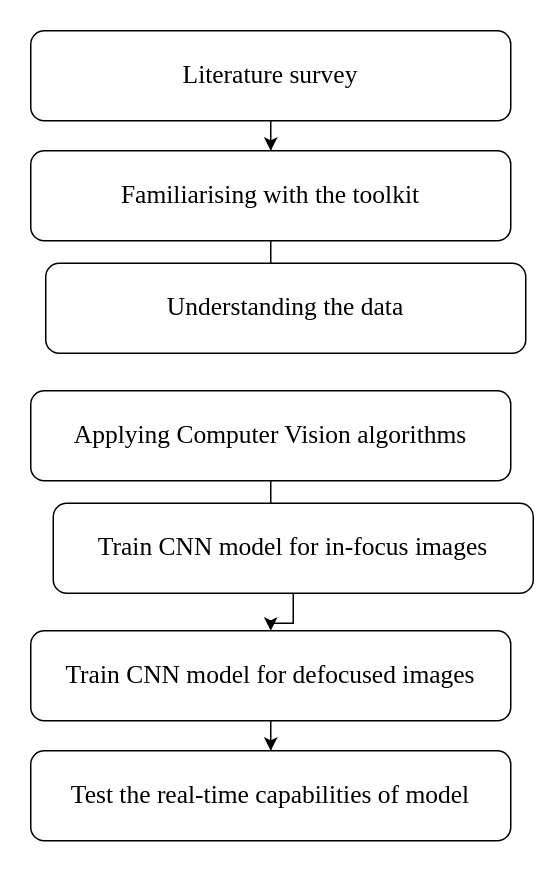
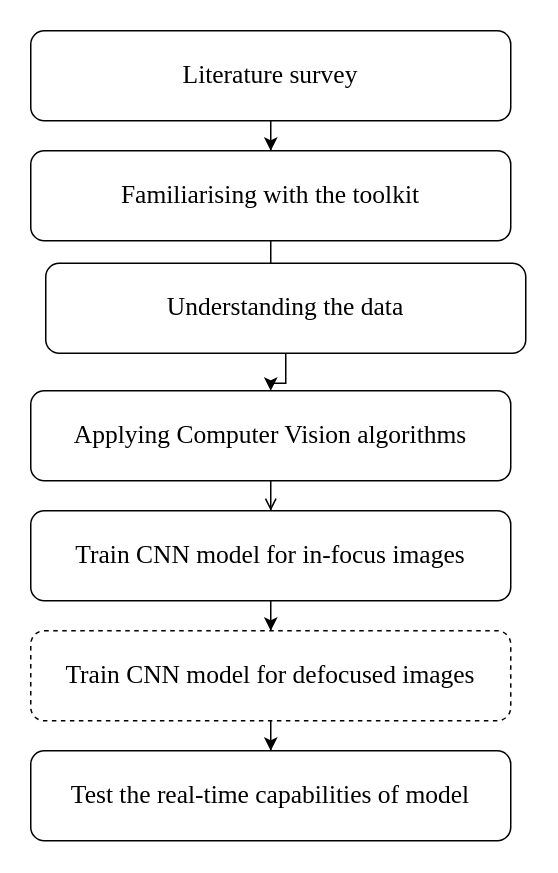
none -> (286, 376)
(293, 548) -> (271, 556)
(271, 676) -> (271, 676)
